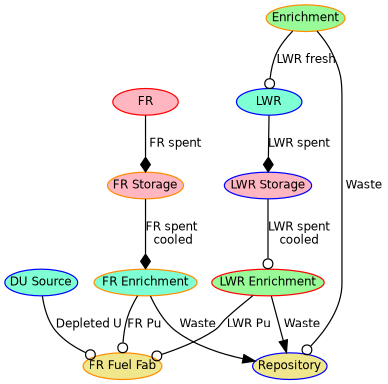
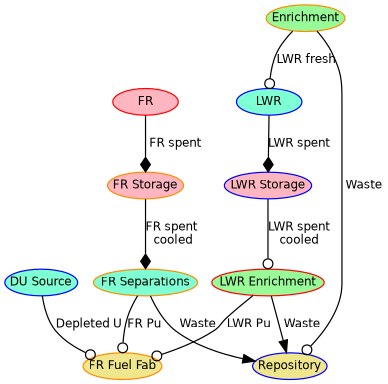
(146, 283) -> (146, 283)
